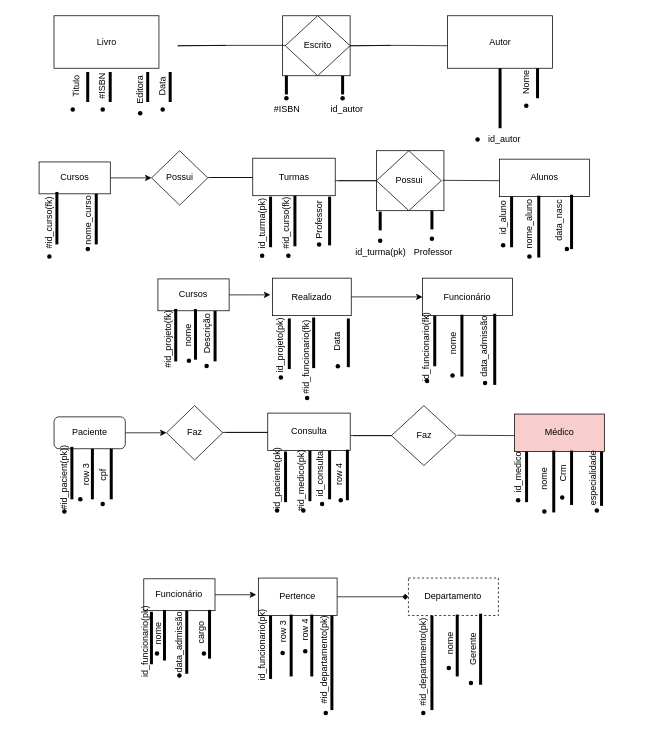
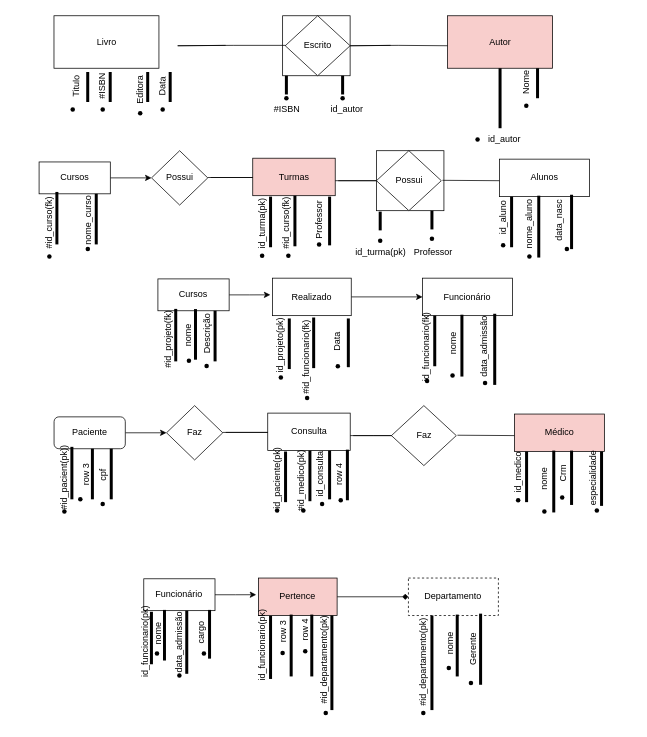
(500, 42) -> (500, 42)
(294, 177) -> (294, 177)
(298, 597) -> (298, 597)
